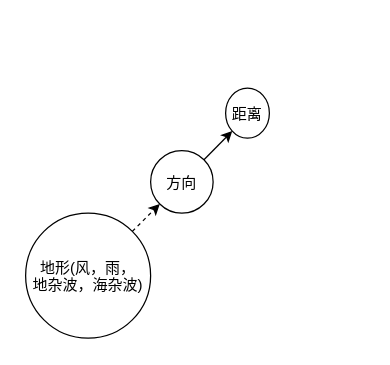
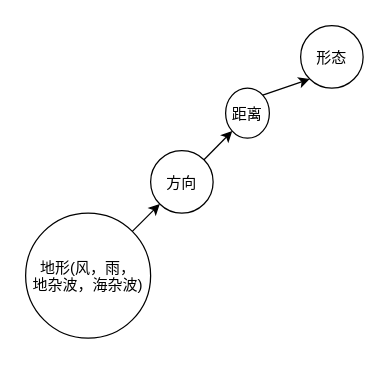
none -> (332, 57)
none -> (282, 89)
(144, 220) -> (144, 220)
